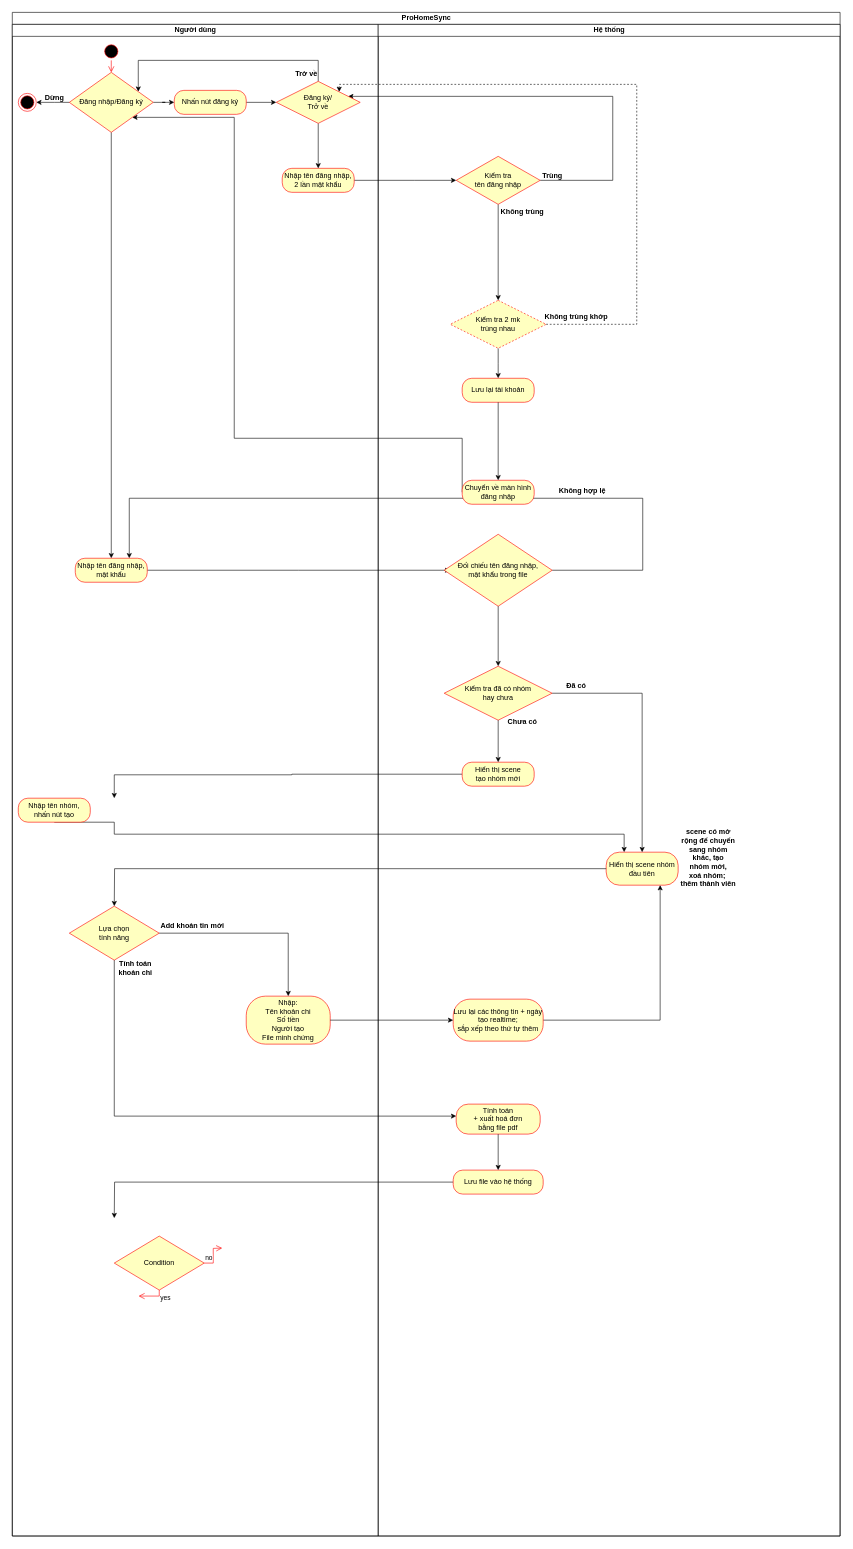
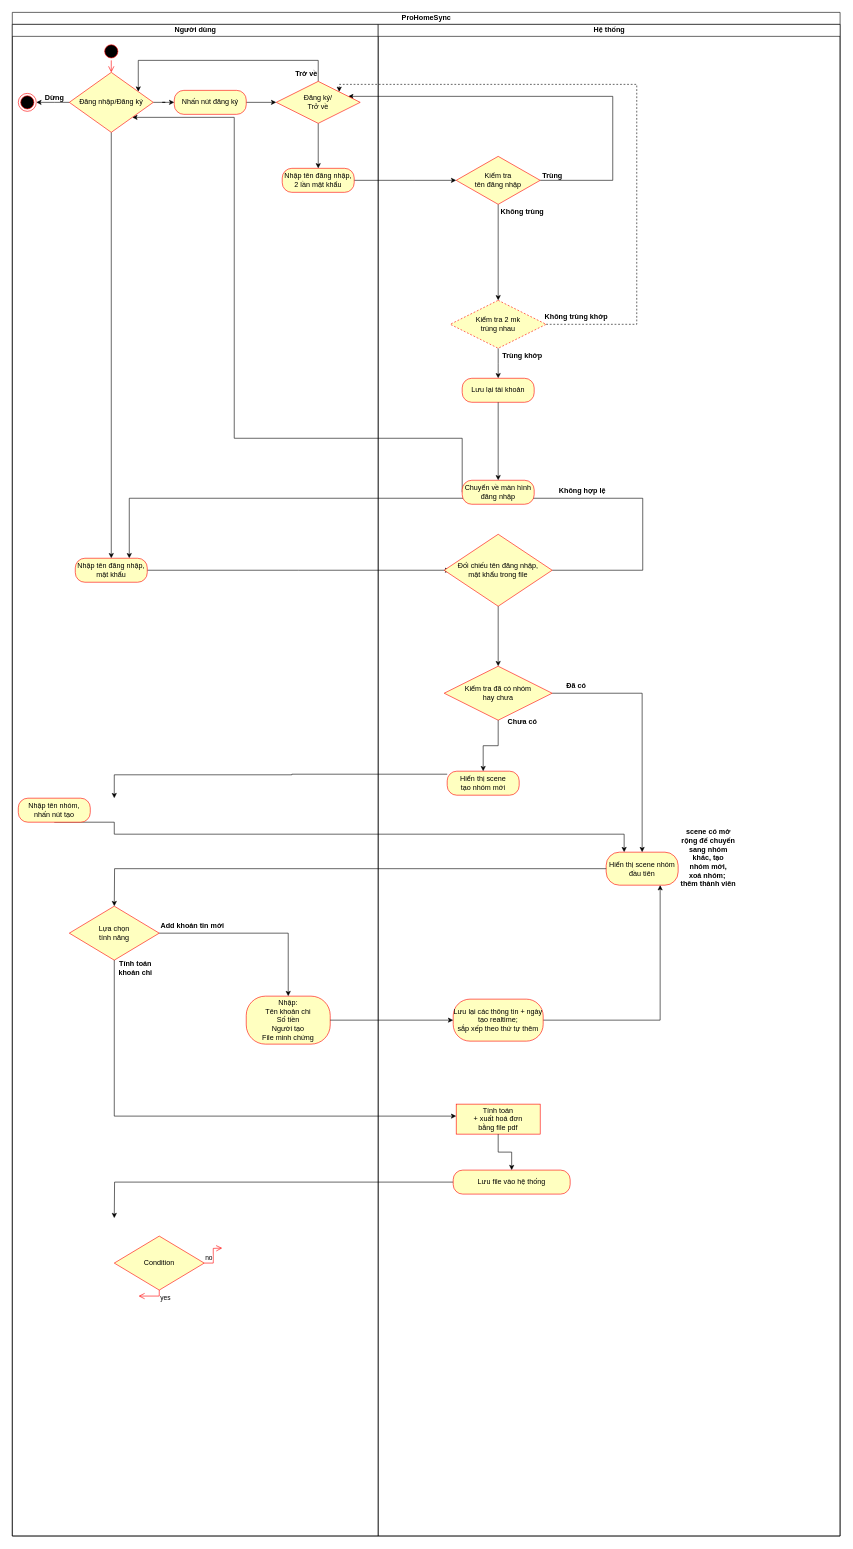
none -> (522, 356)
(498, 774) -> (483, 783)
(498, 1119) -> (498, 1119)
(498, 1182) -> (512, 1182)
